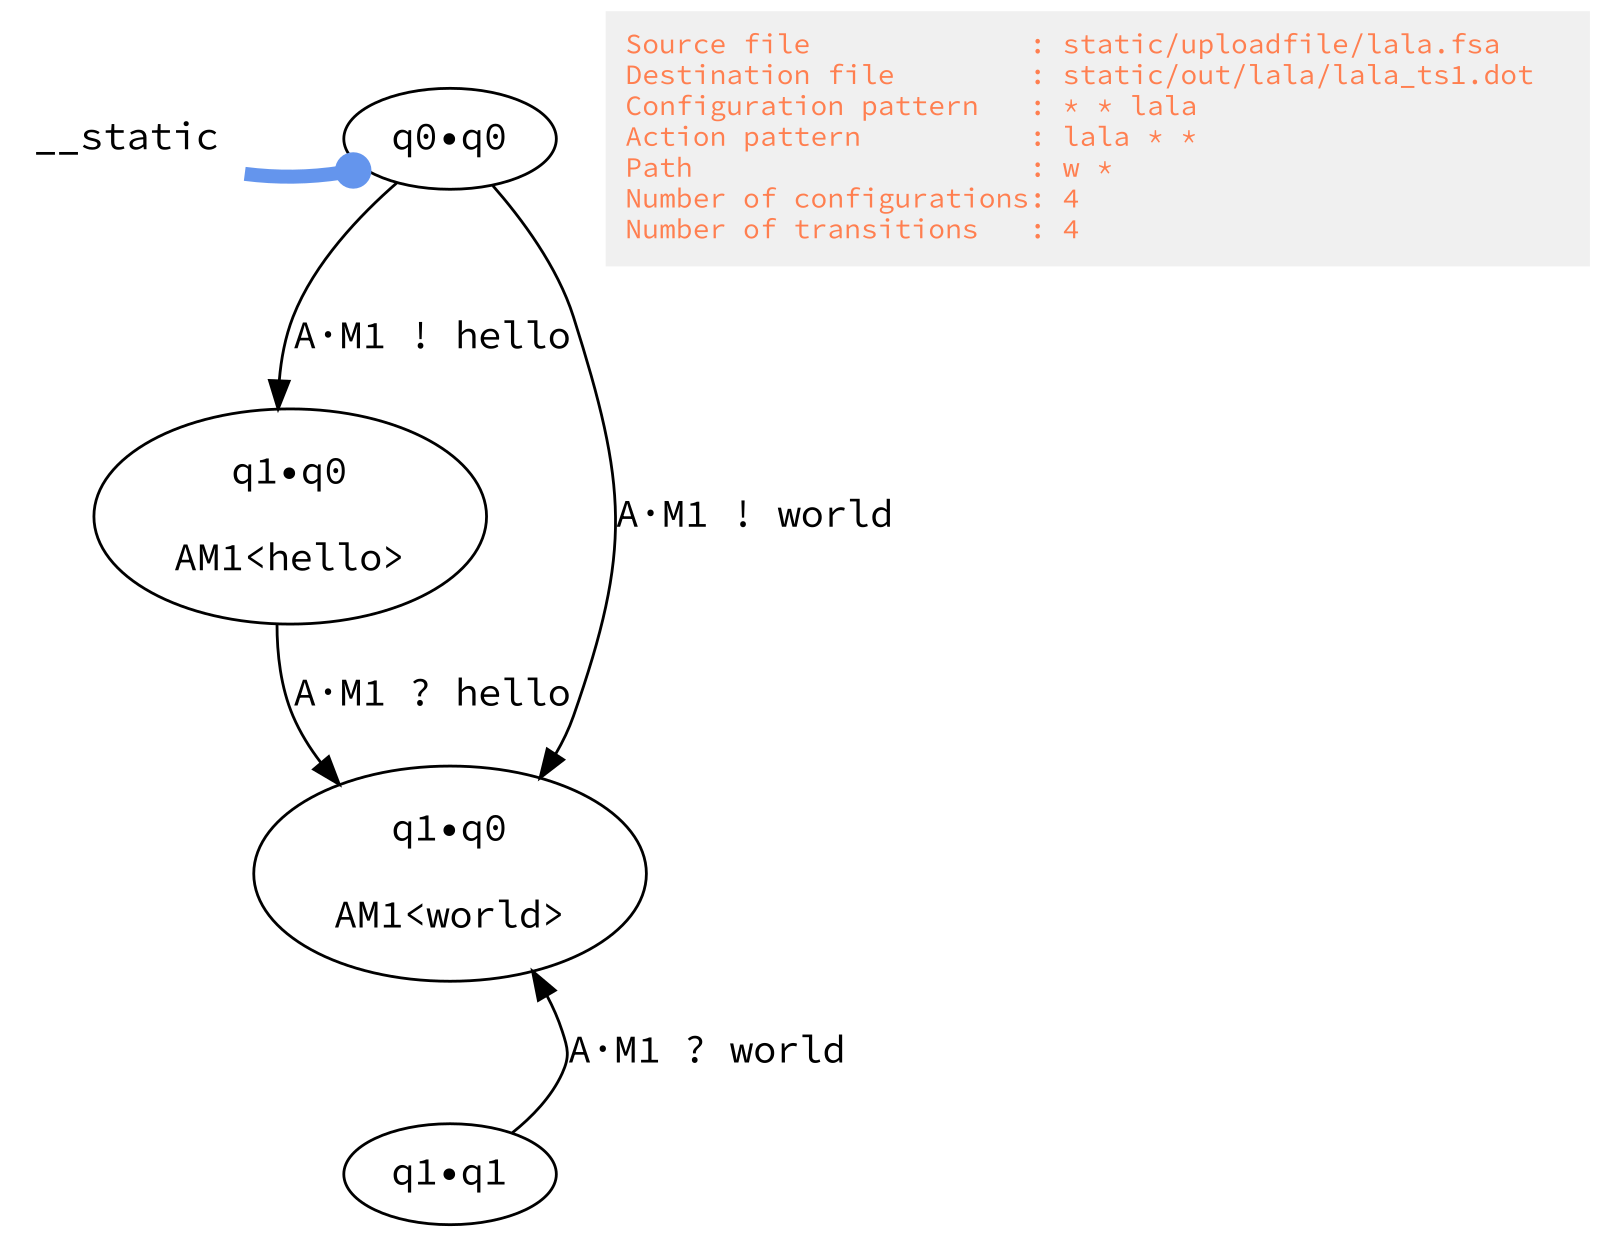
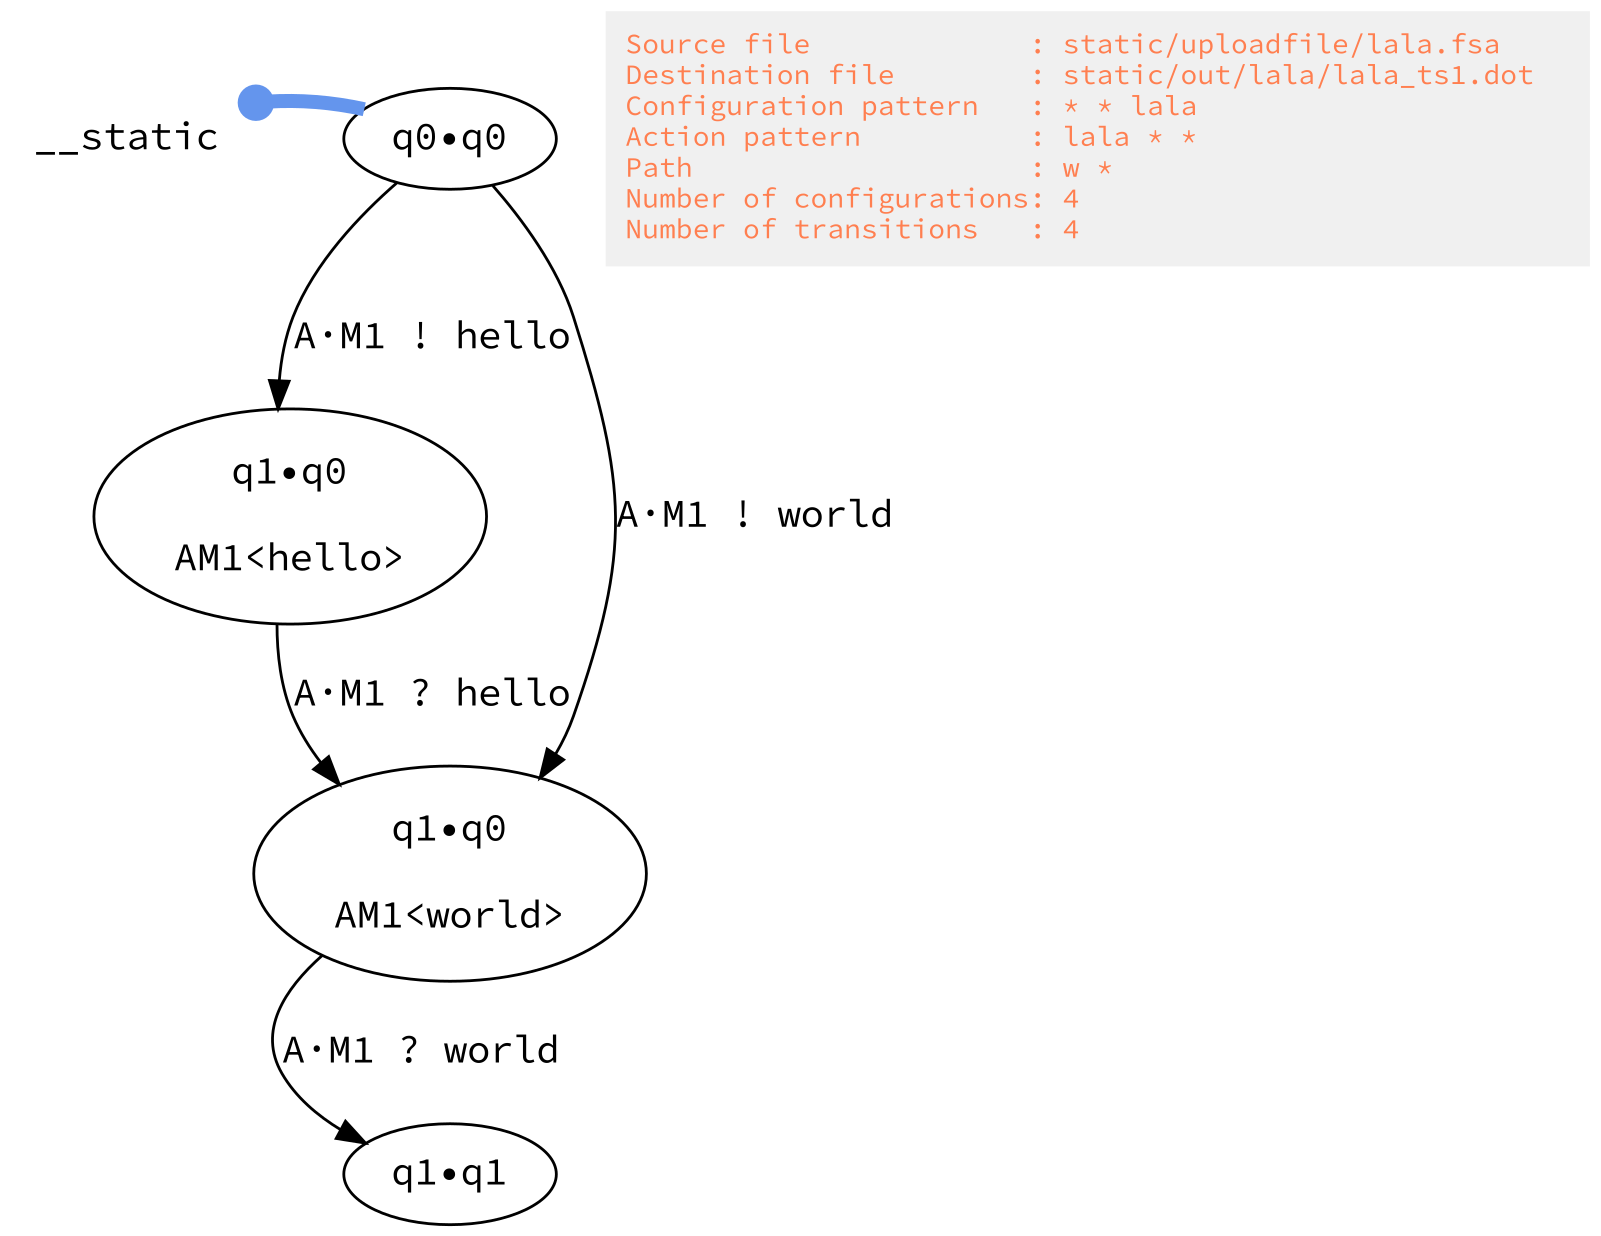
(293, 177) -> (316, 102)
(563, 1071) -> (274, 1048)
